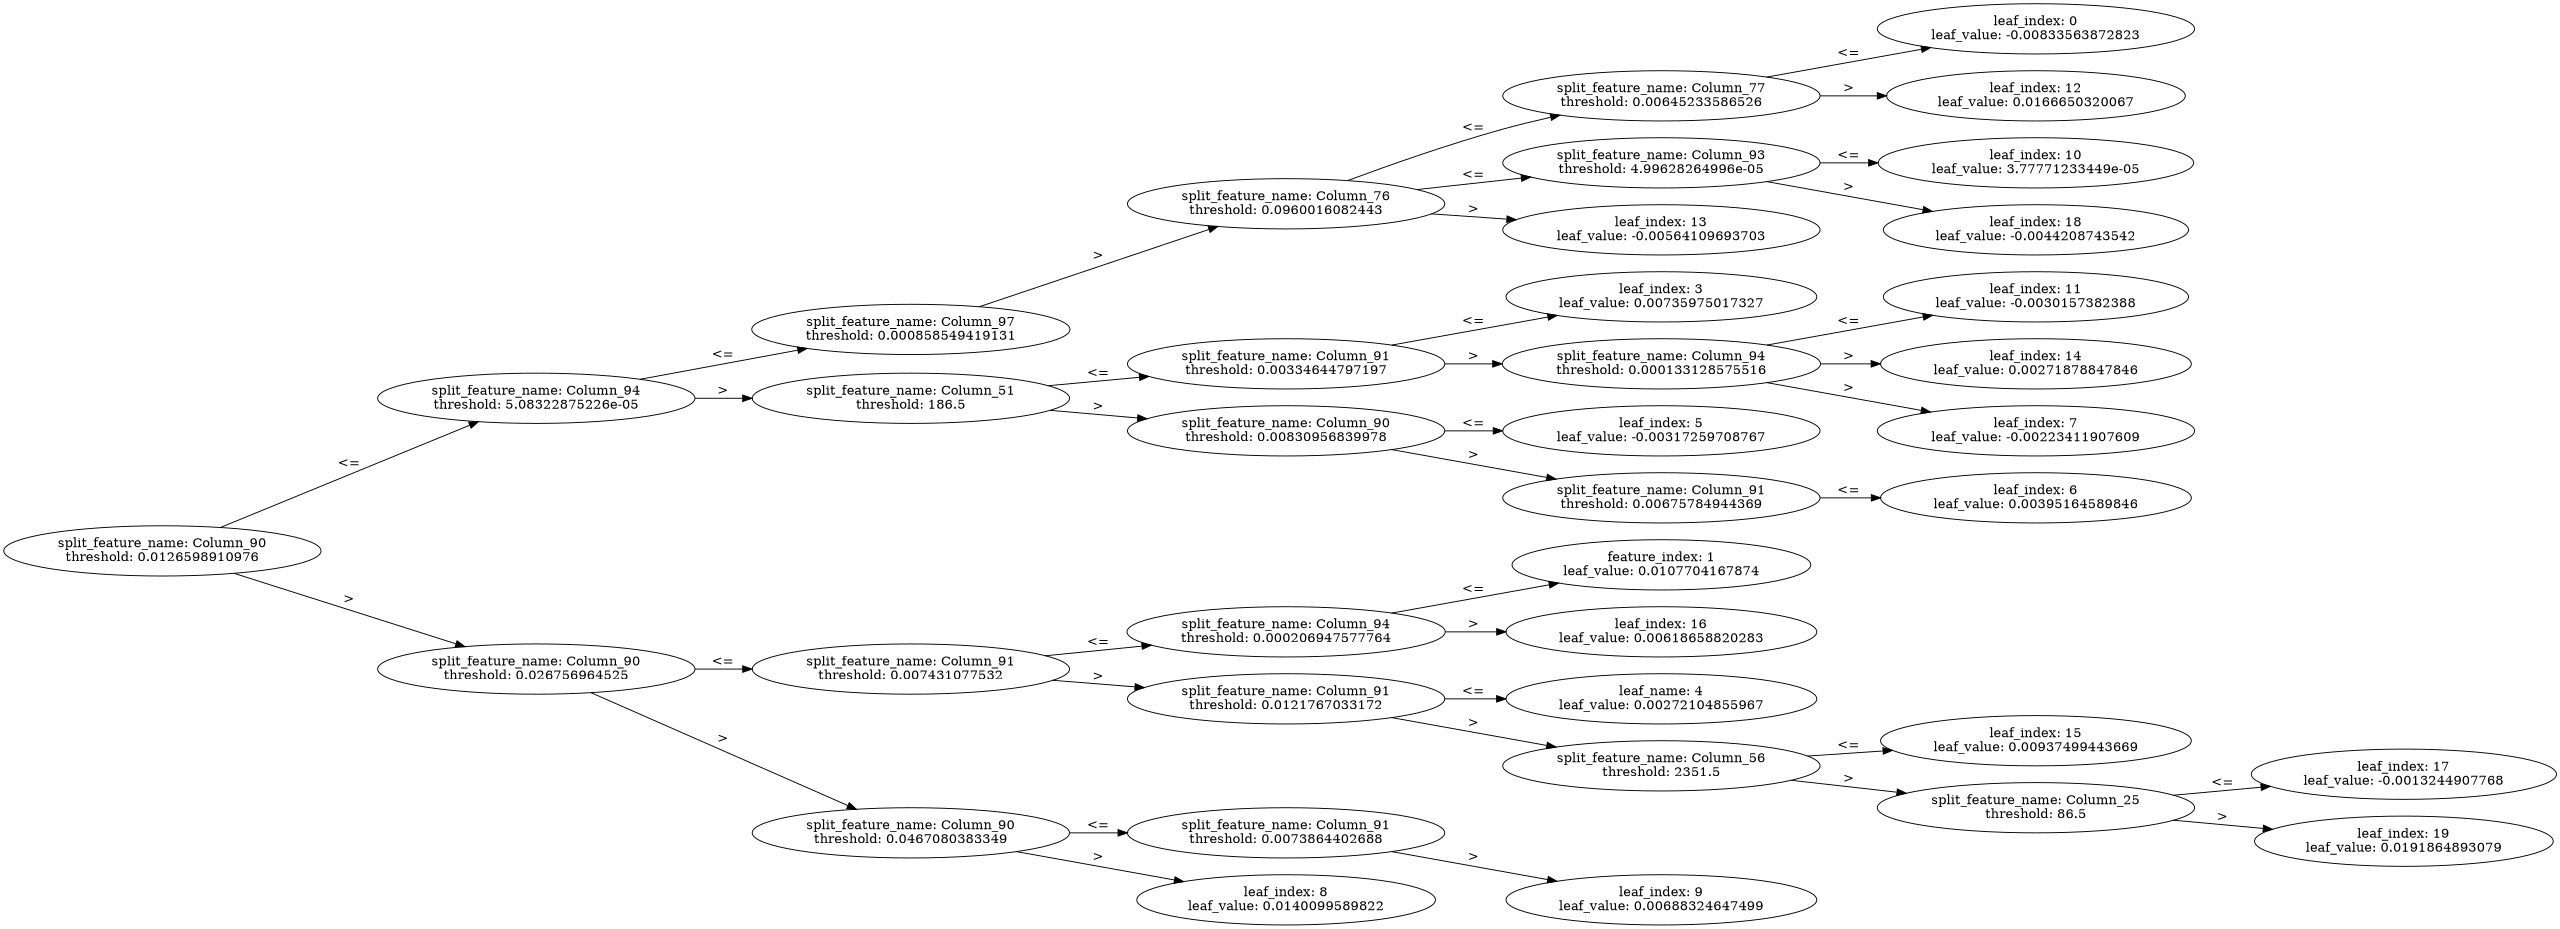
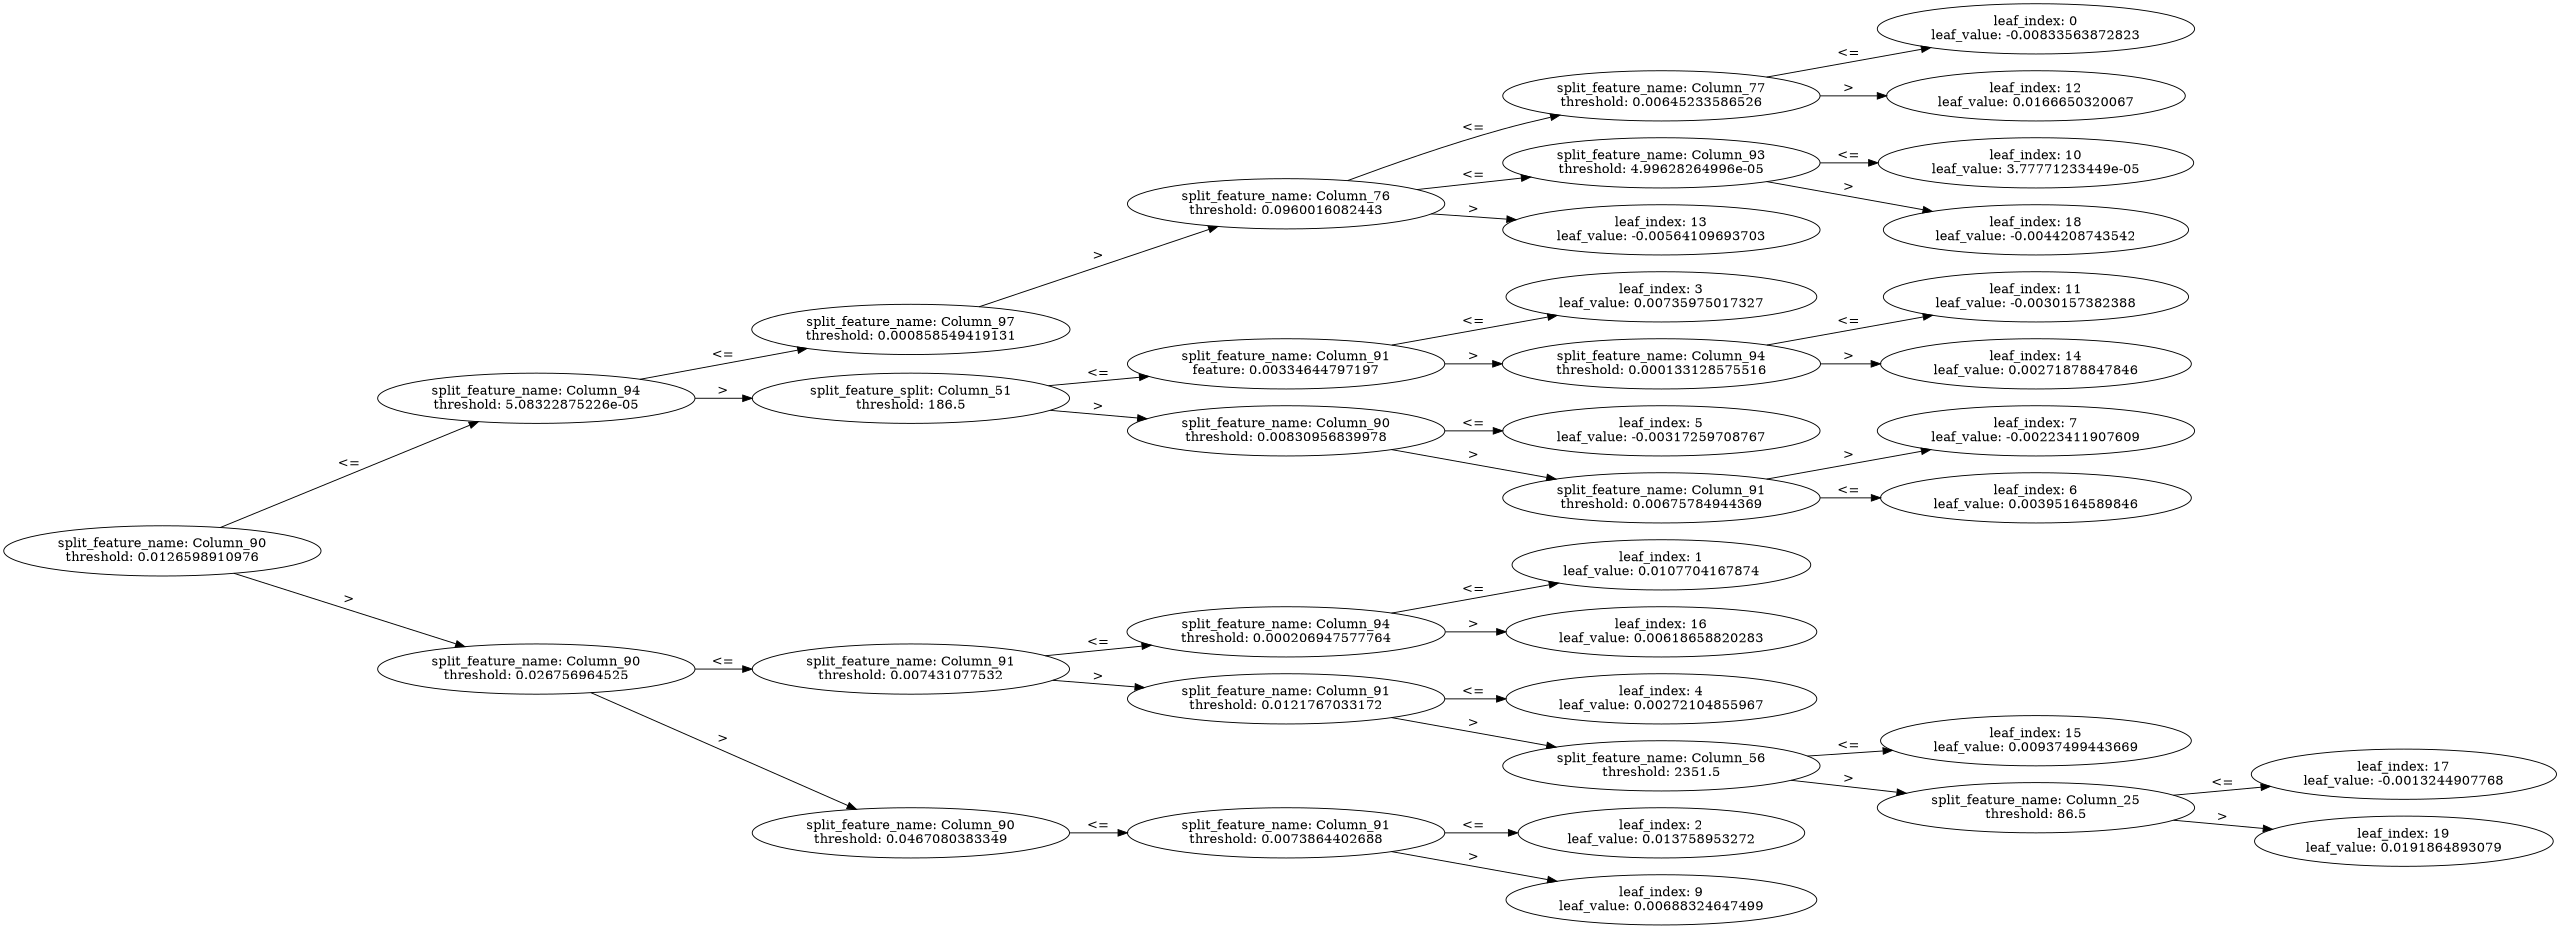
(1286, 364) -> (1286, 364)
(1844, 397) -> (1844, 465)
(911, 398) -> (911, 398)
(1661, 565) -> (1661, 565)
(1661, 699) -> (1661, 699)
none -> (1661, 833)
(1286, 900) -> none
